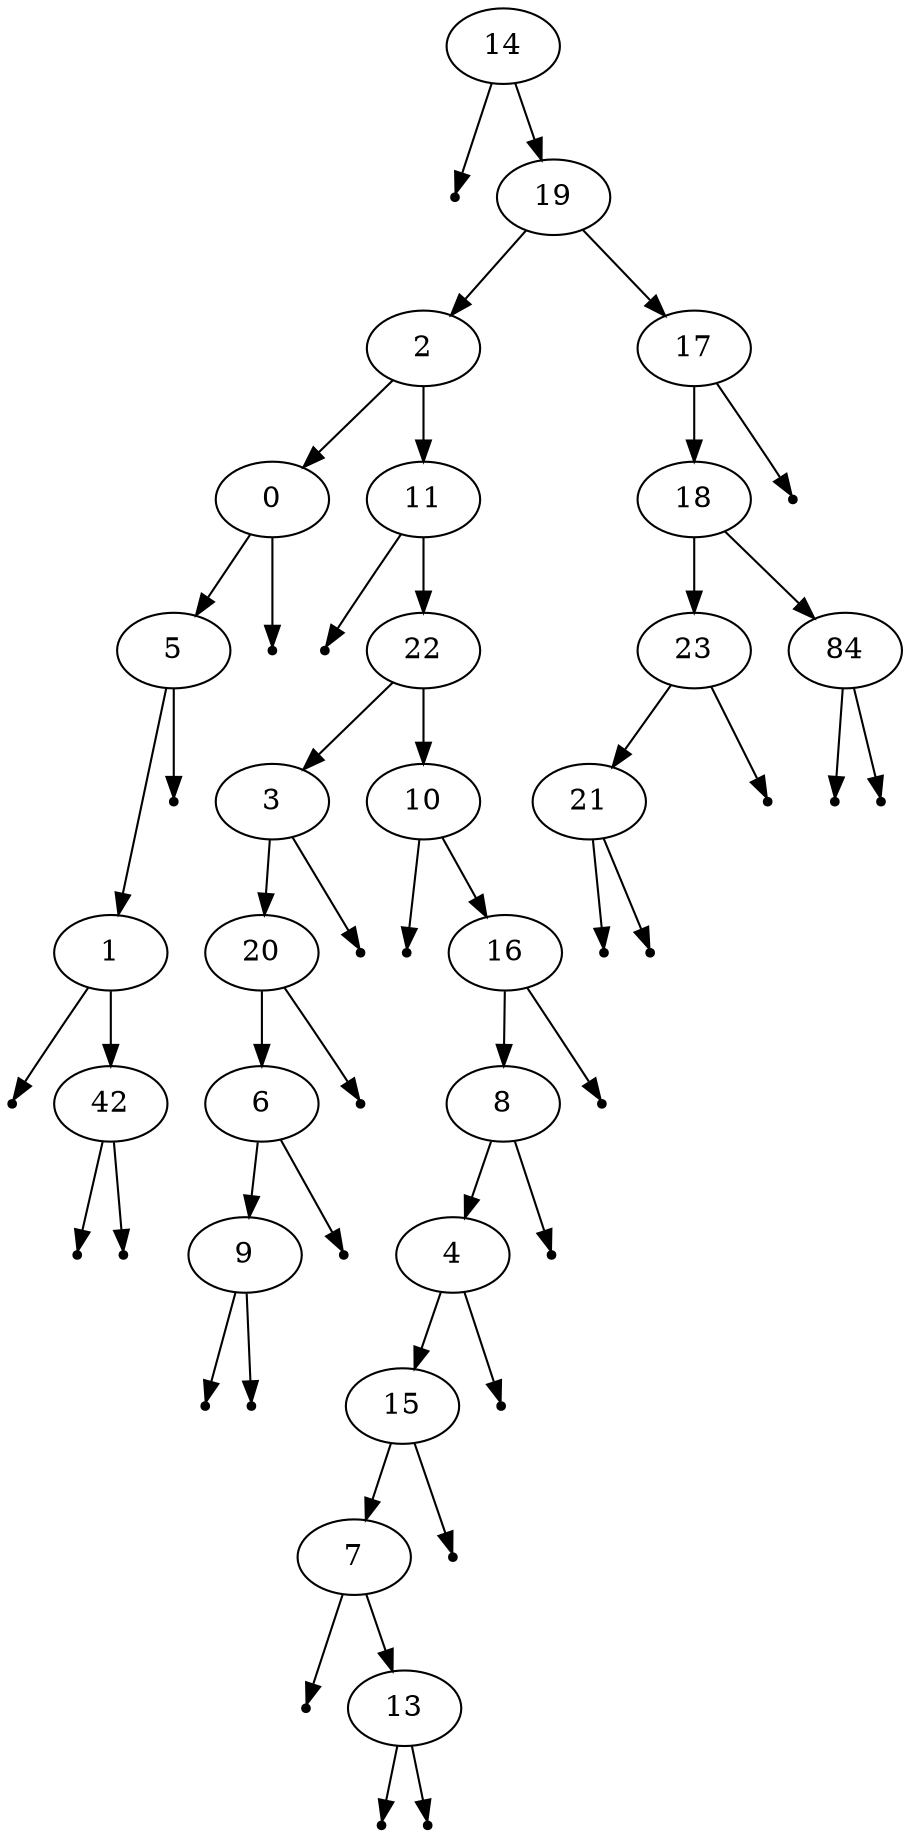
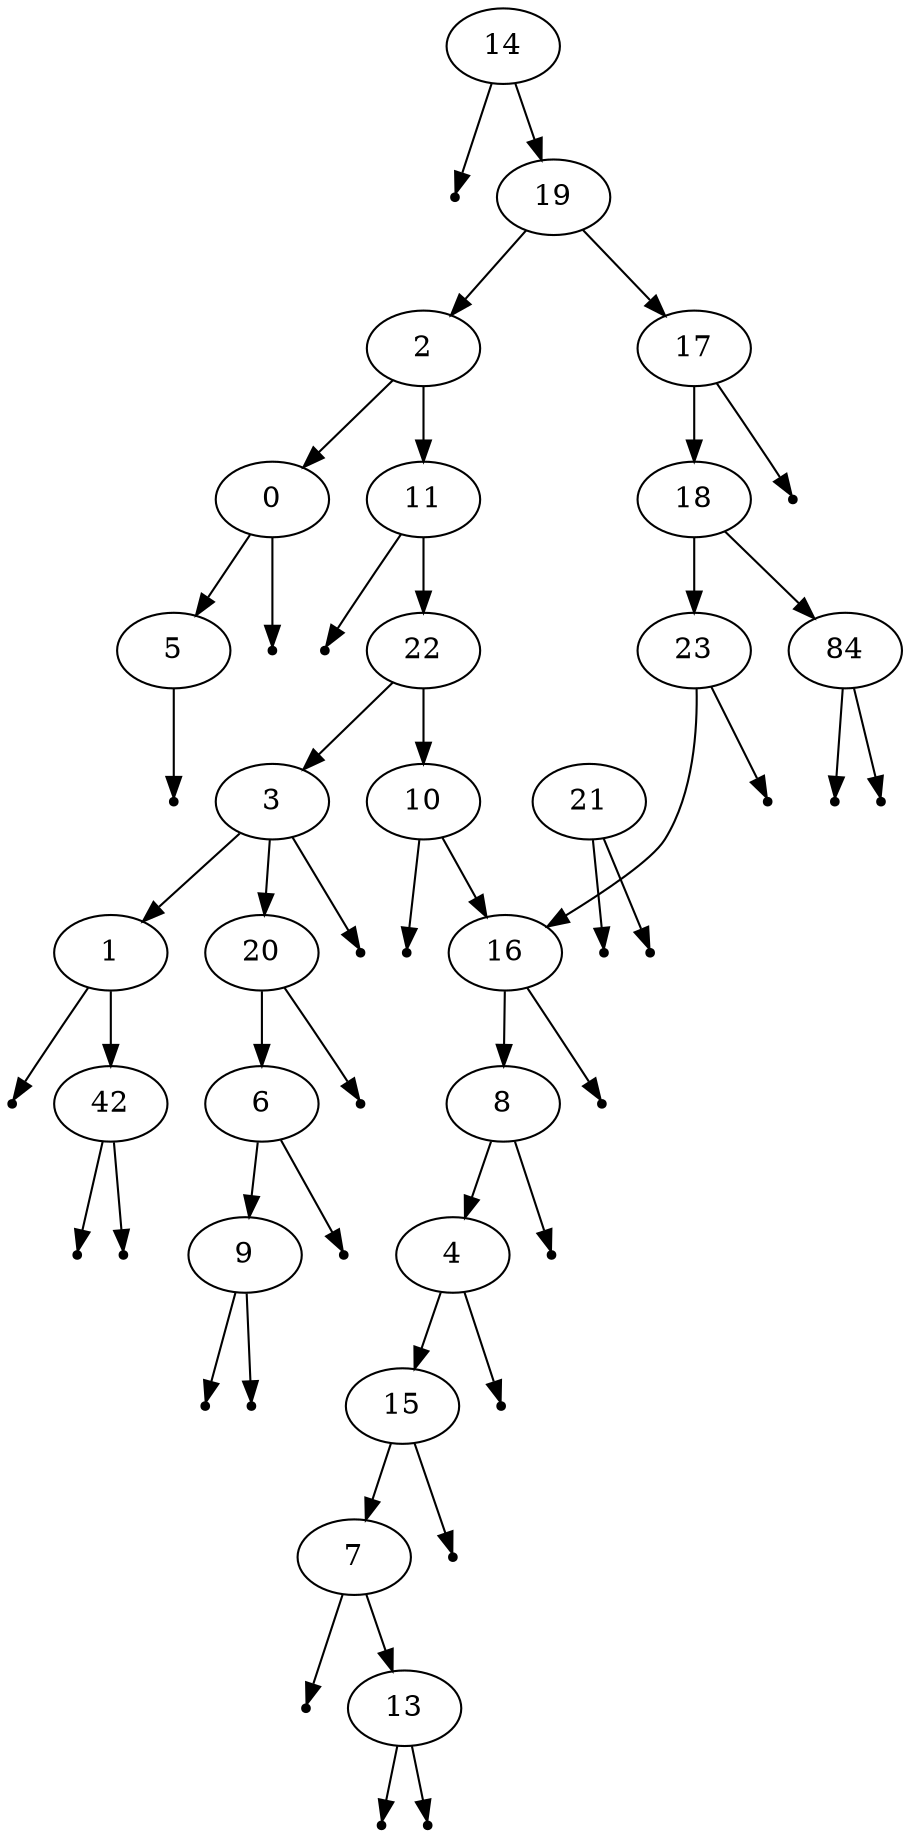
(648, 717) -> (672, 826)
(145, 791) -> (199, 870)
